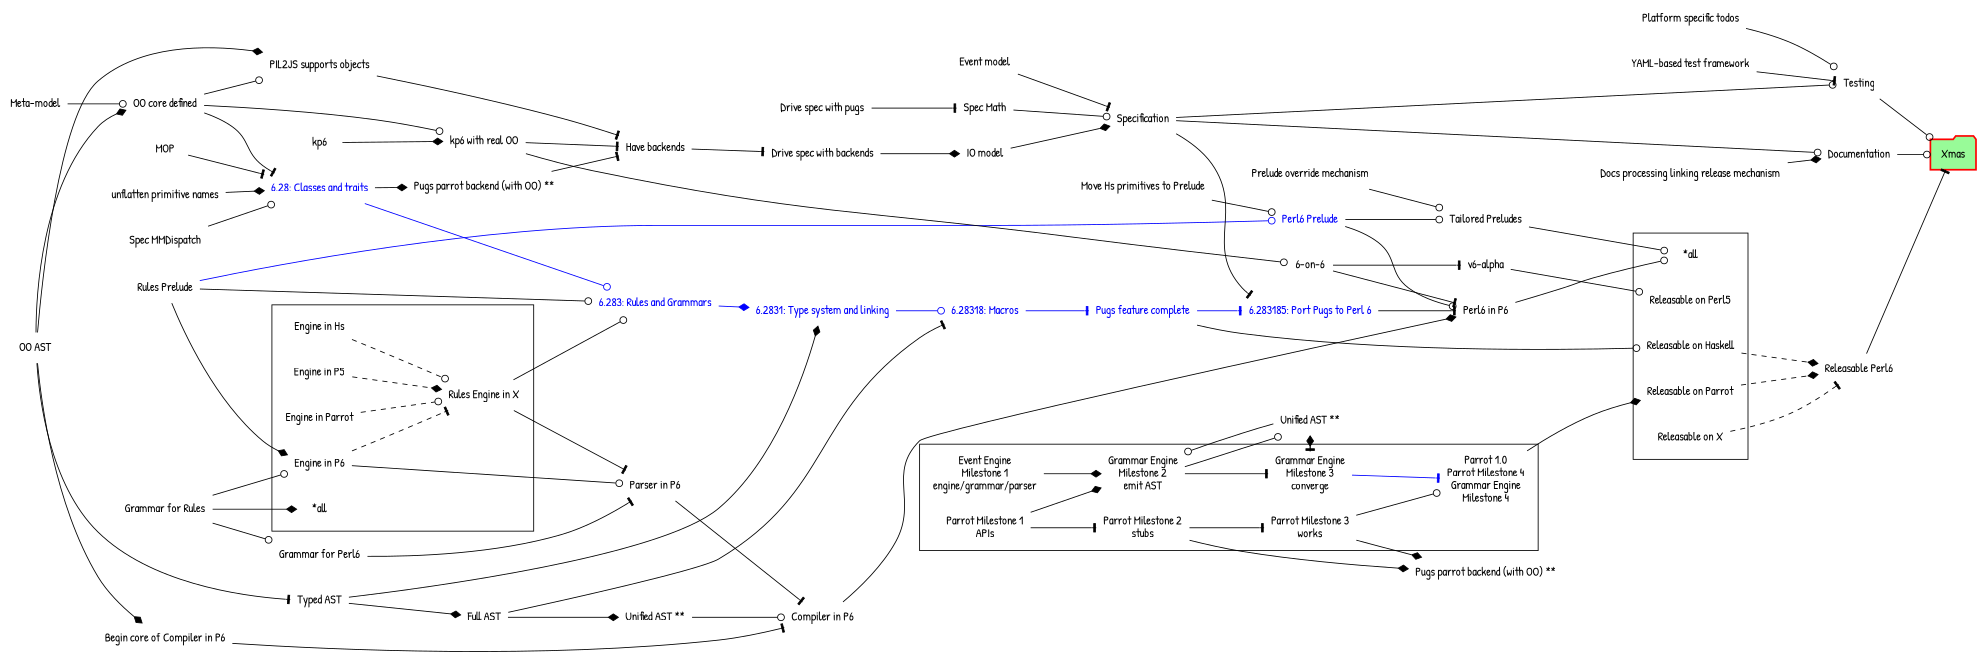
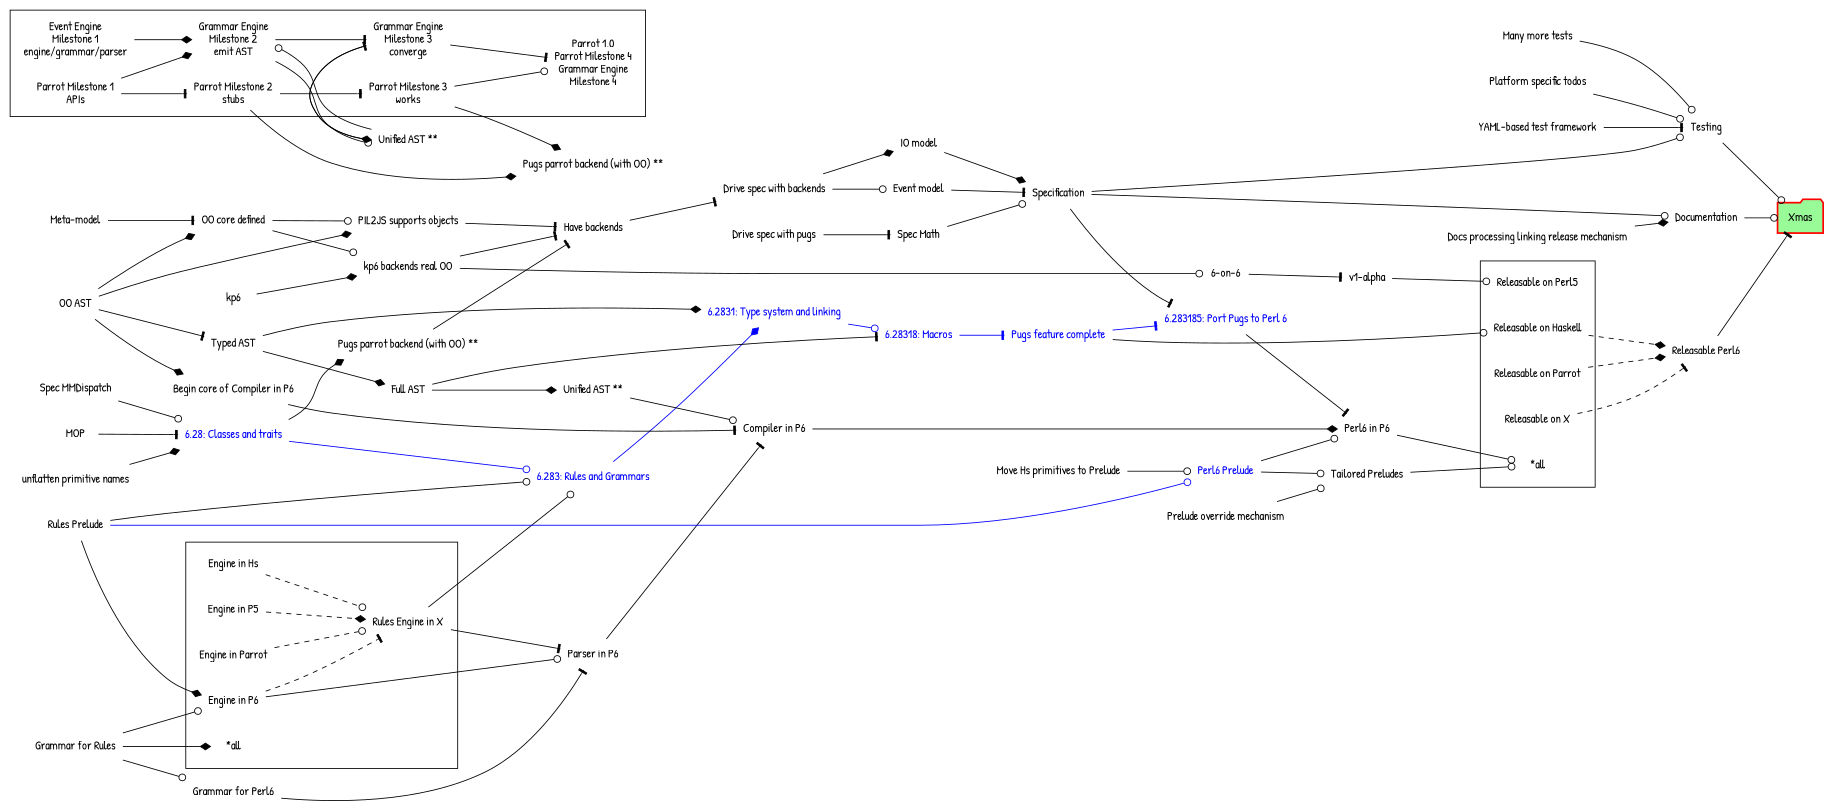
none -> (1538, 36)
(93, 104) -> (149, 220)
(242, 137) -> none
(484, 141) -> (408, 267)
none -> (856, 189)
(1486, 265) -> (1367, 278)
(1393, 287) -> none
(1577, 422) -> none
(1394, 477) -> (497, 51)
